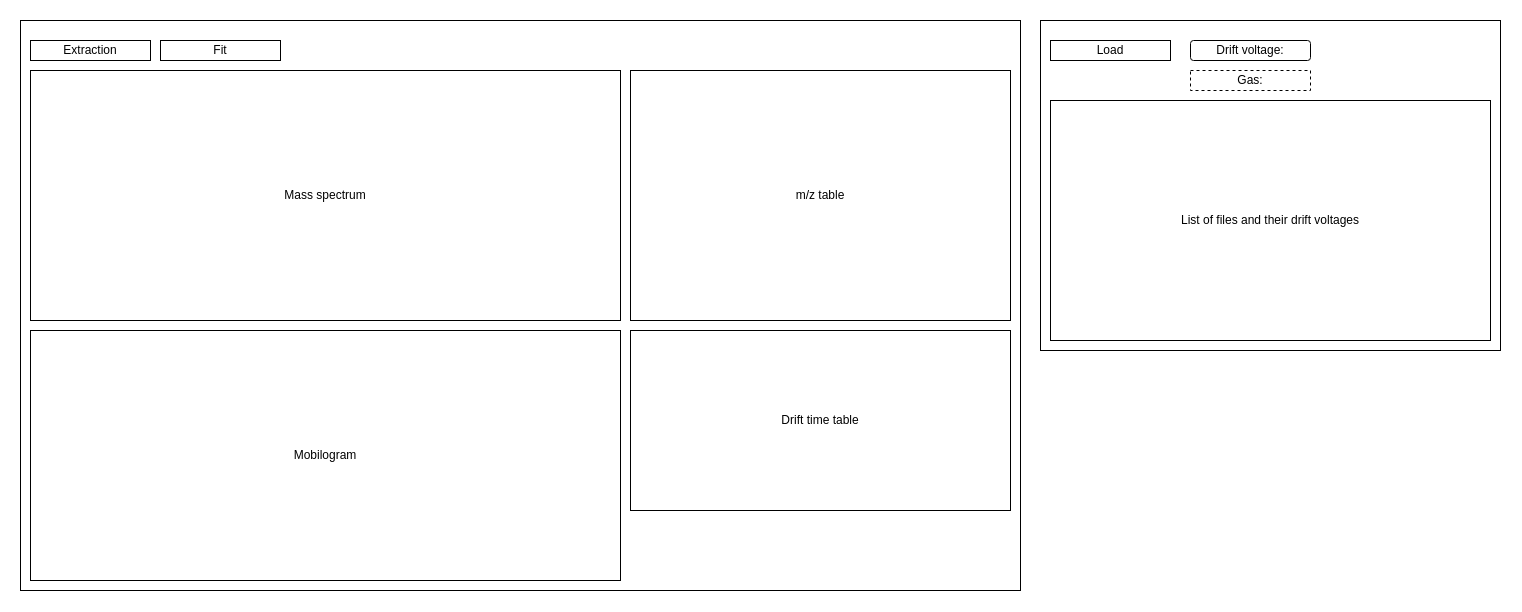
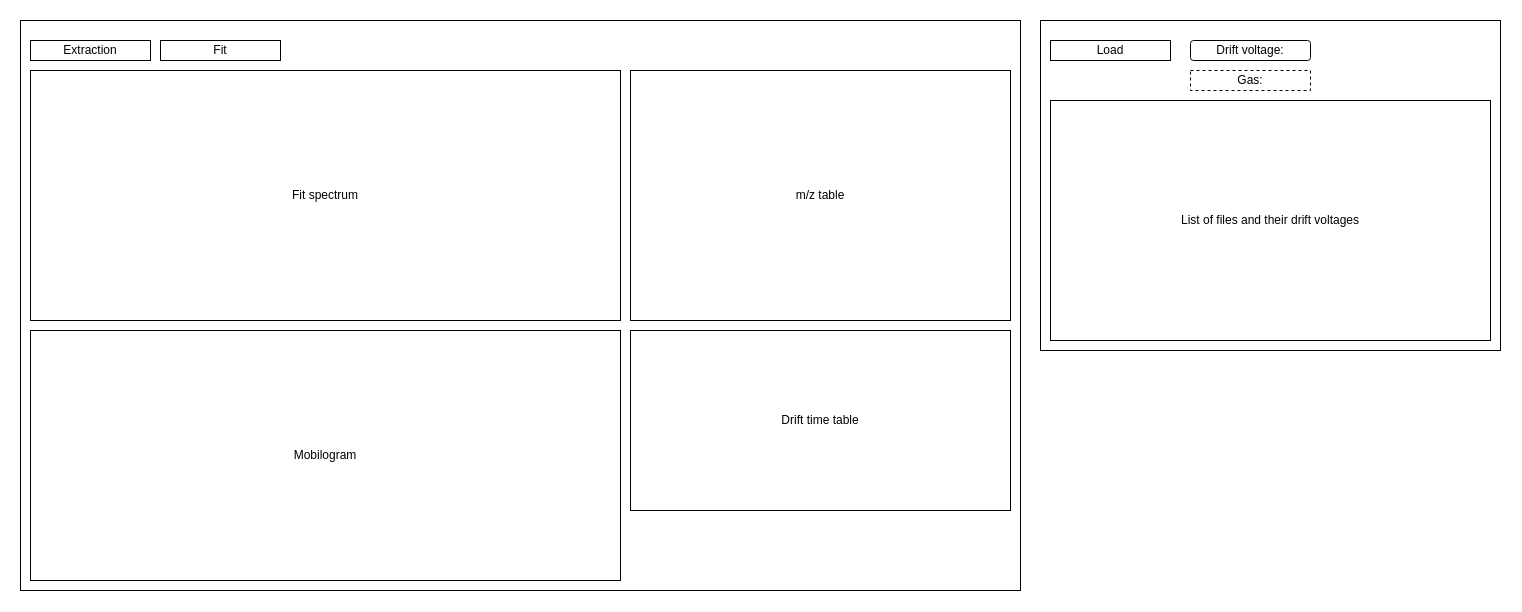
(326, 196) -> (326, 196)
